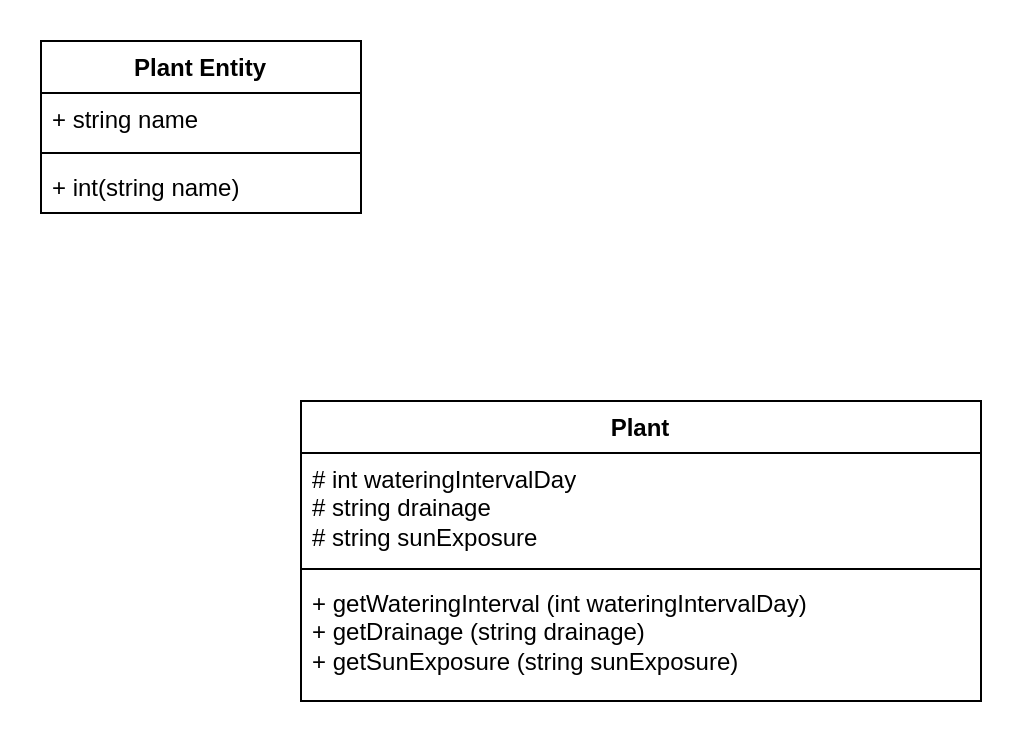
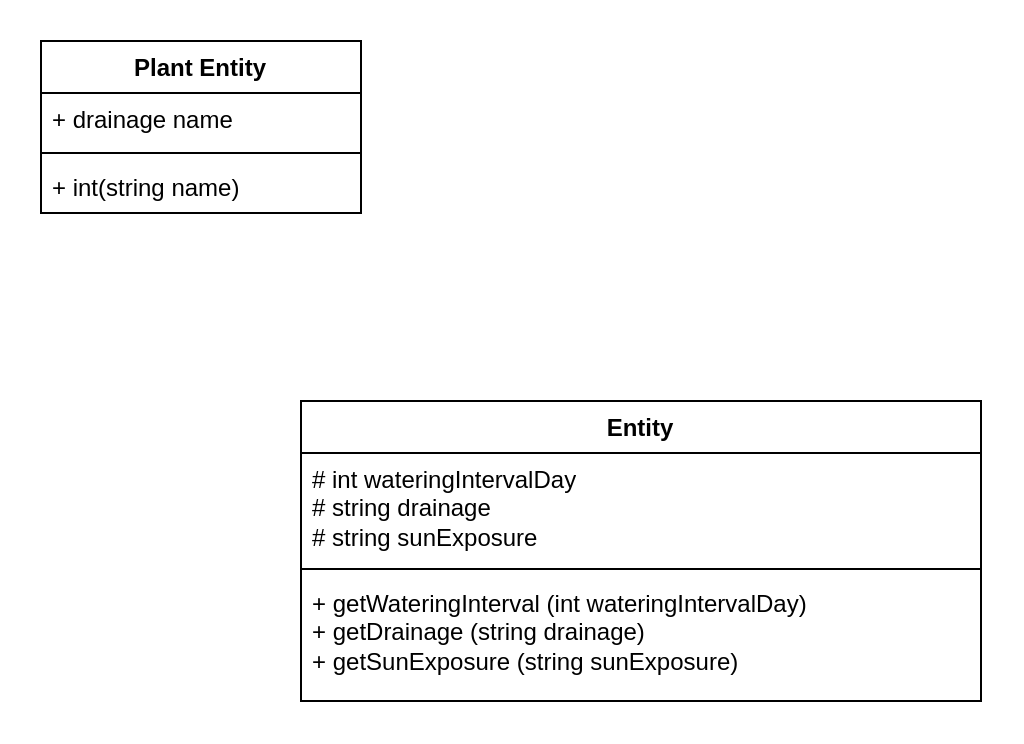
(131, 121) -> (144, 121)
(641, 429) -> (641, 429)
